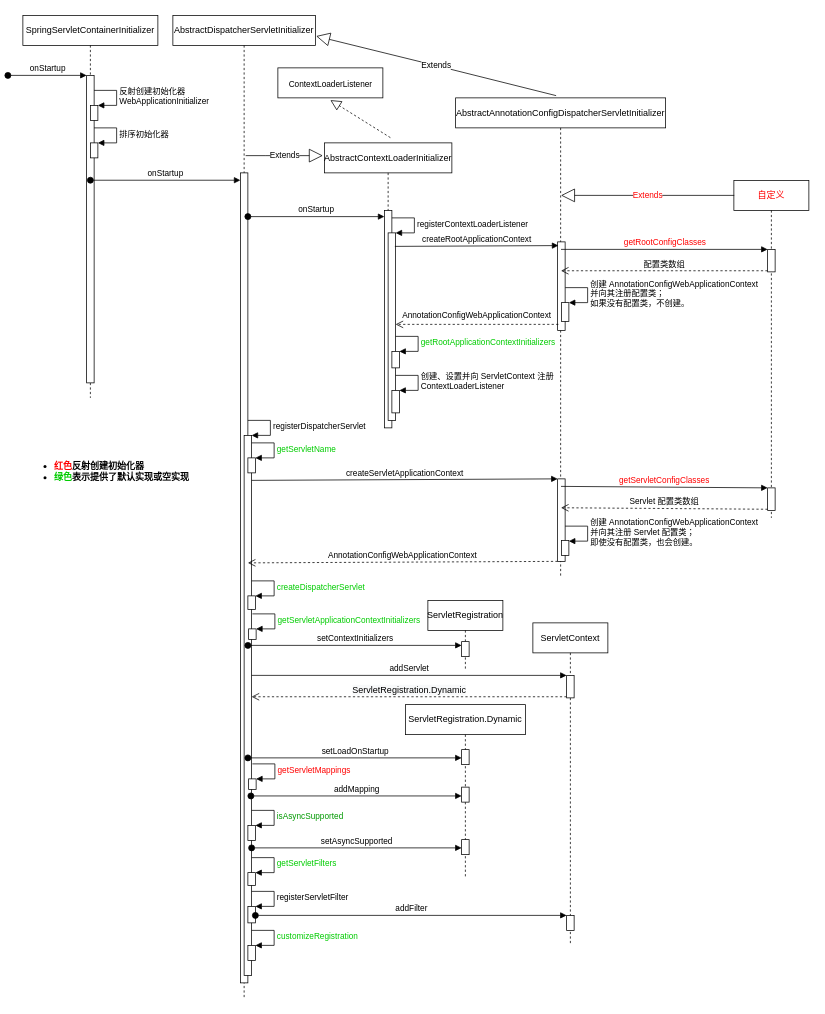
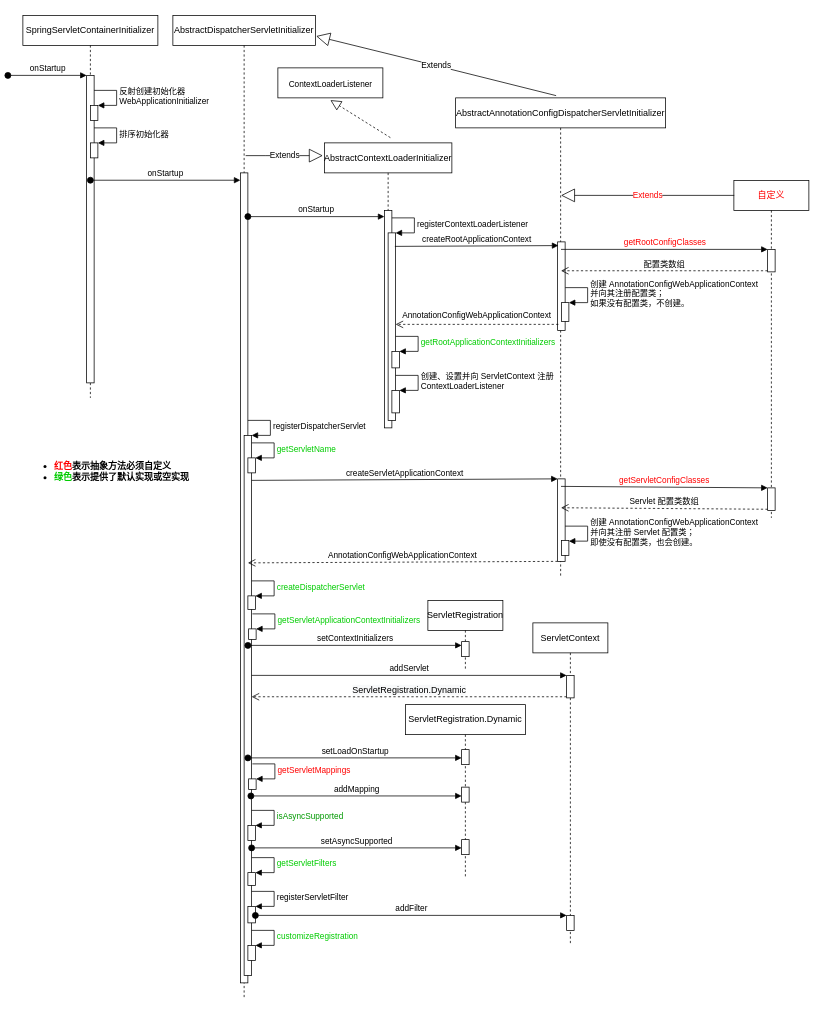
(92, 469) -> (92, 469)
